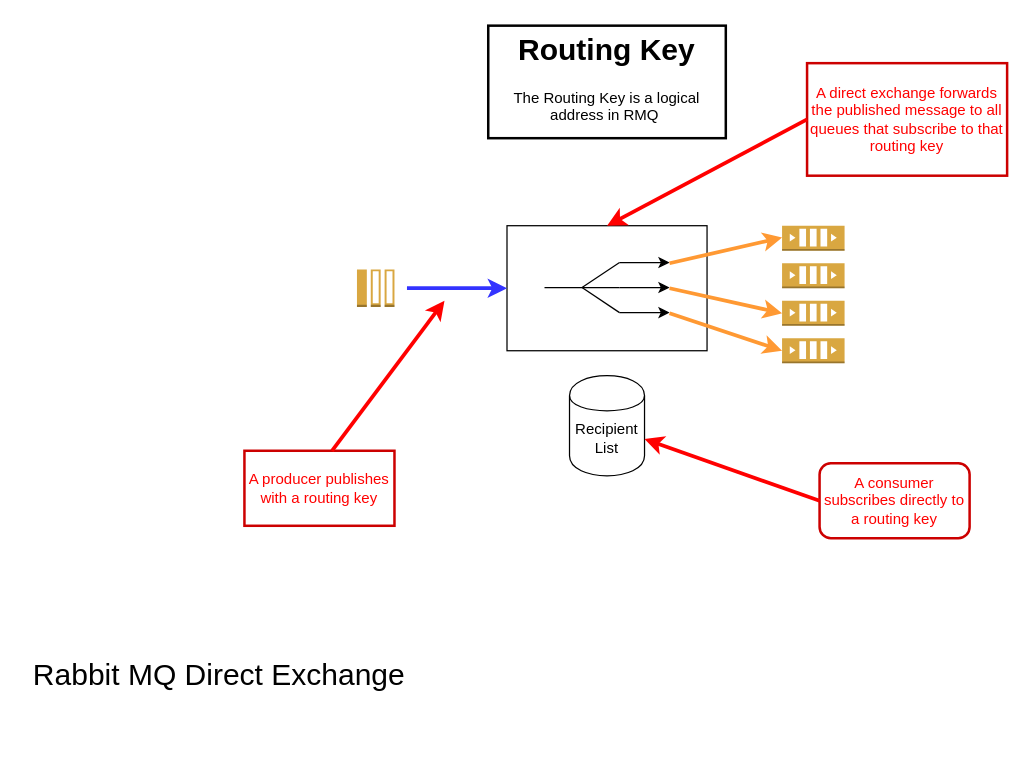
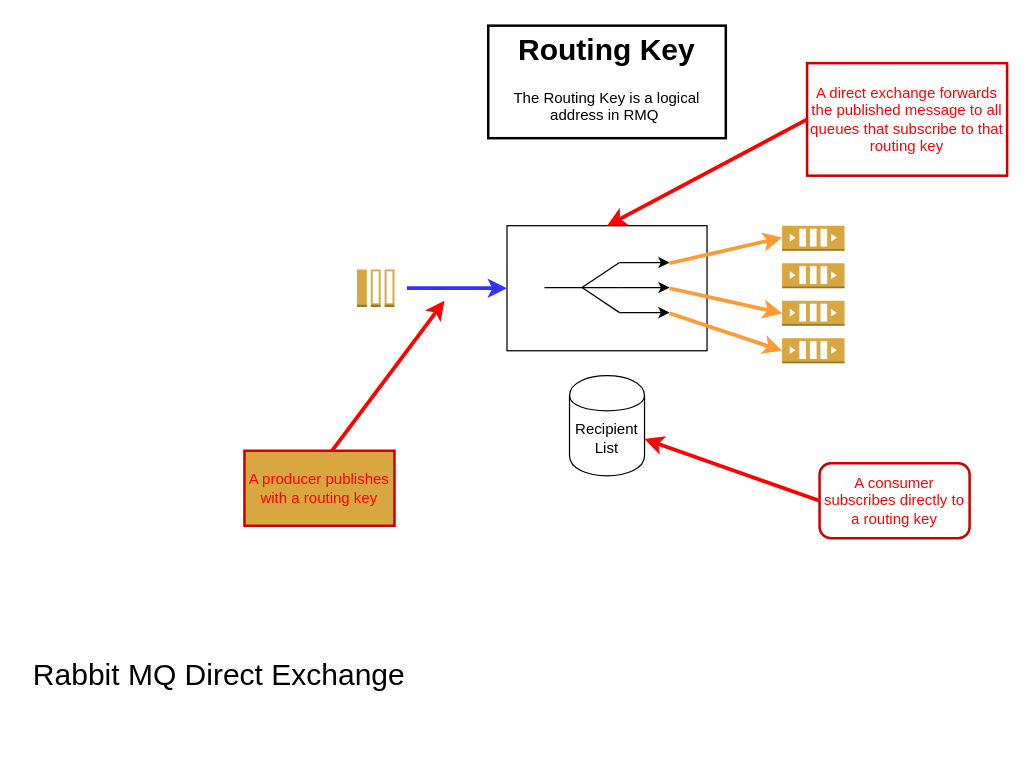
(319, 488) -> (319, 488)
